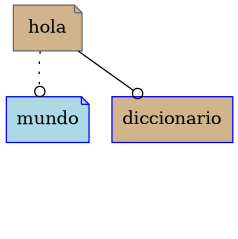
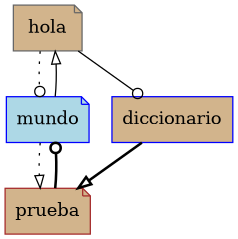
none -> (56, 80)
none -> (48, 211)
